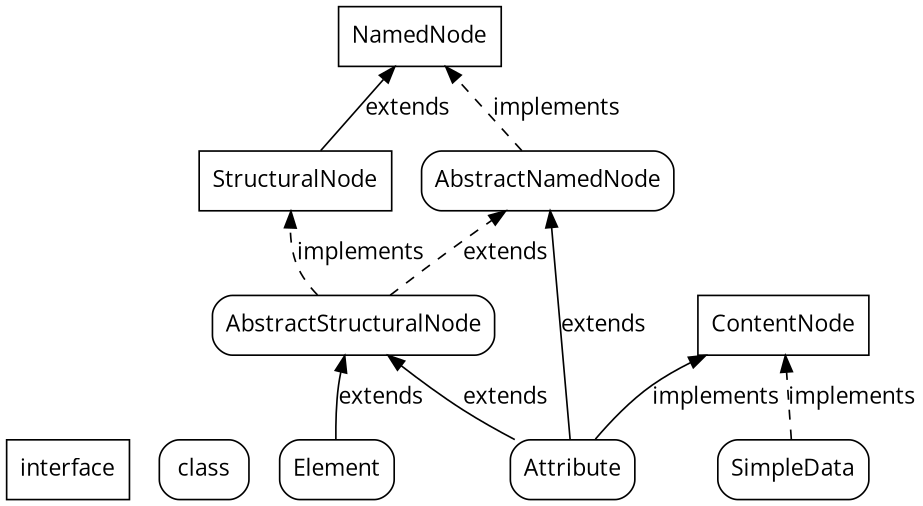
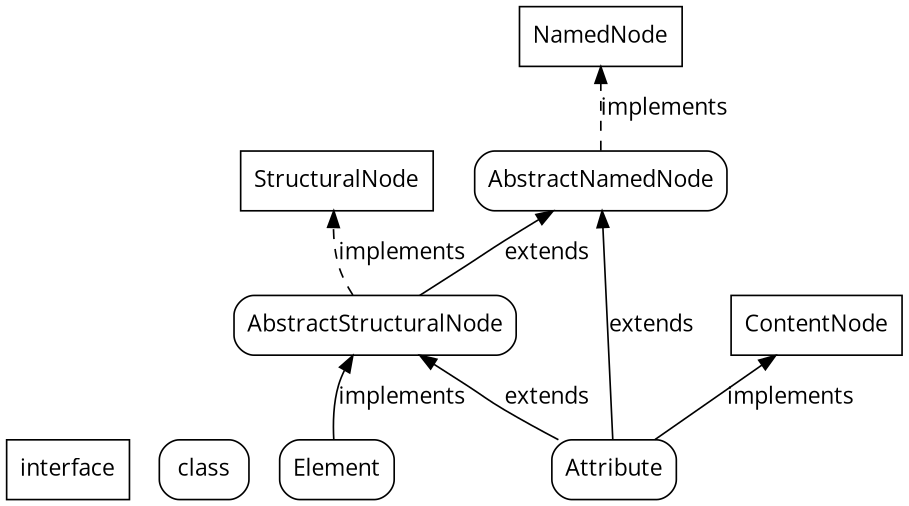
(352, 115) -> none
(441, 257) -> (479, 257)
(382, 398) -> (402, 398)
(793, 470) -> none
